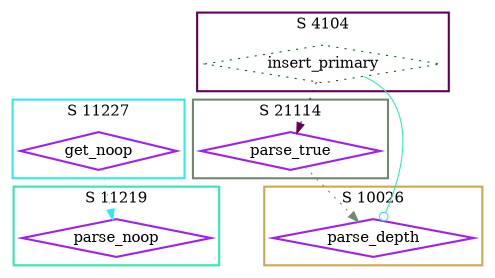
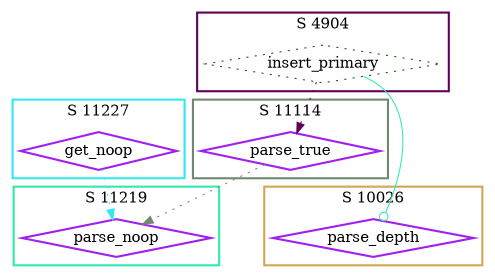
(323, 25) -> (323, 25)
(290, 112) -> (290, 112)
(331, 194) -> (206, 193)
